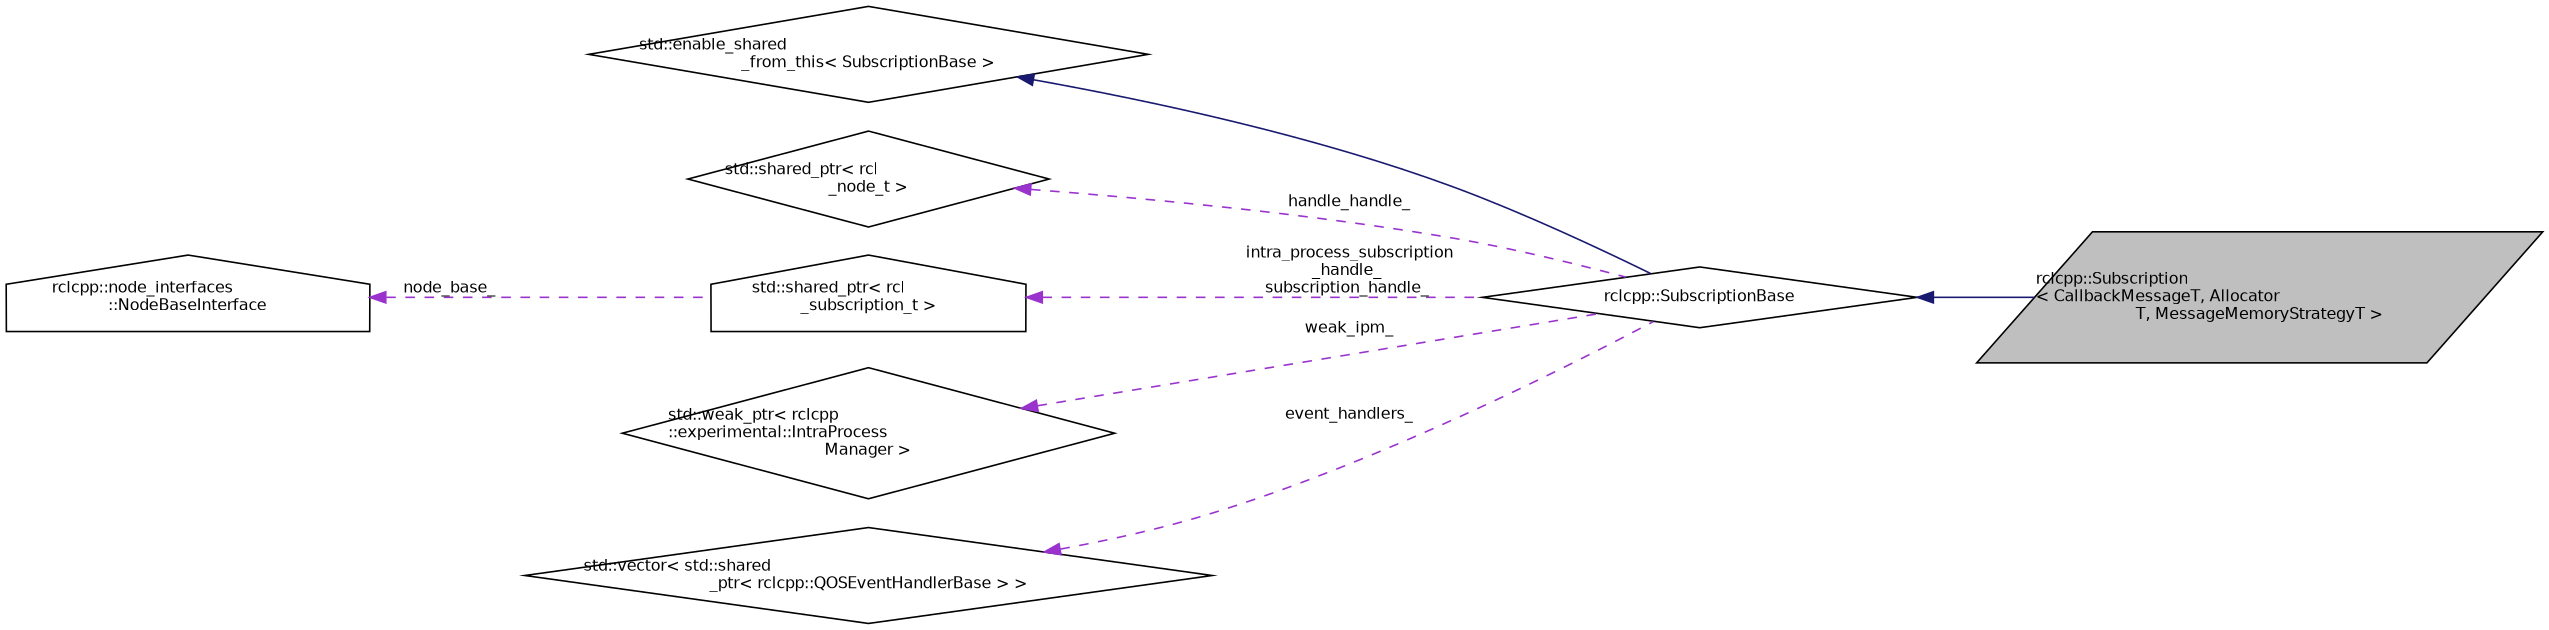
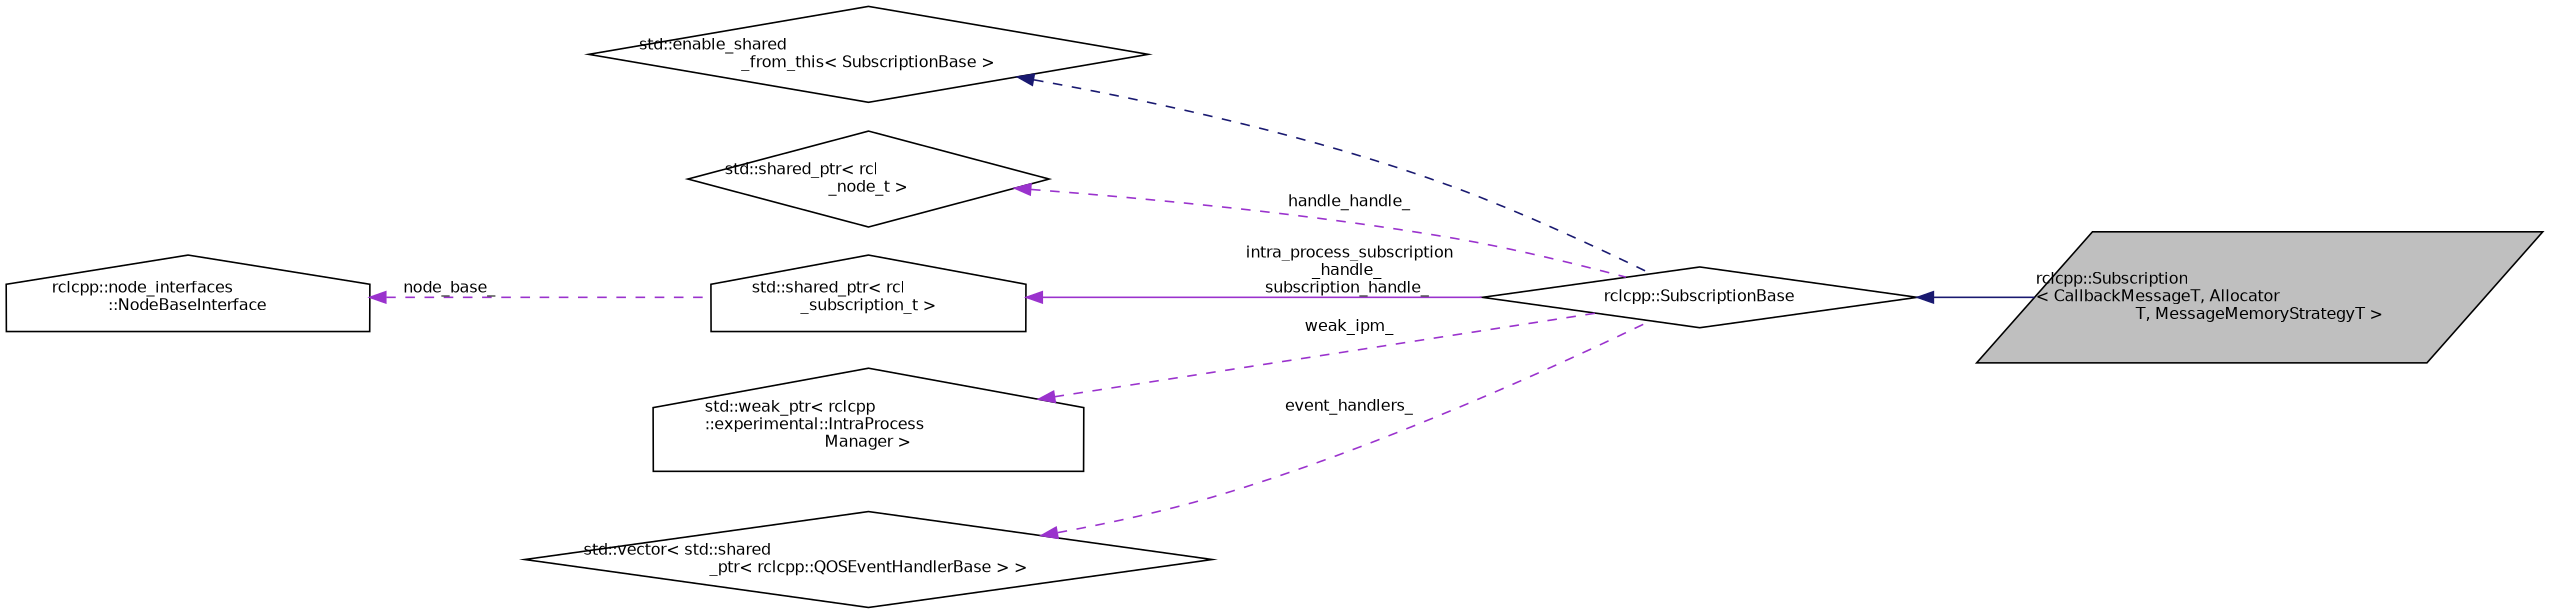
(1350, 153) -> (1350, 153)
(1262, 297) -> (1262, 297)
(868, 433) -> (868, 425)
